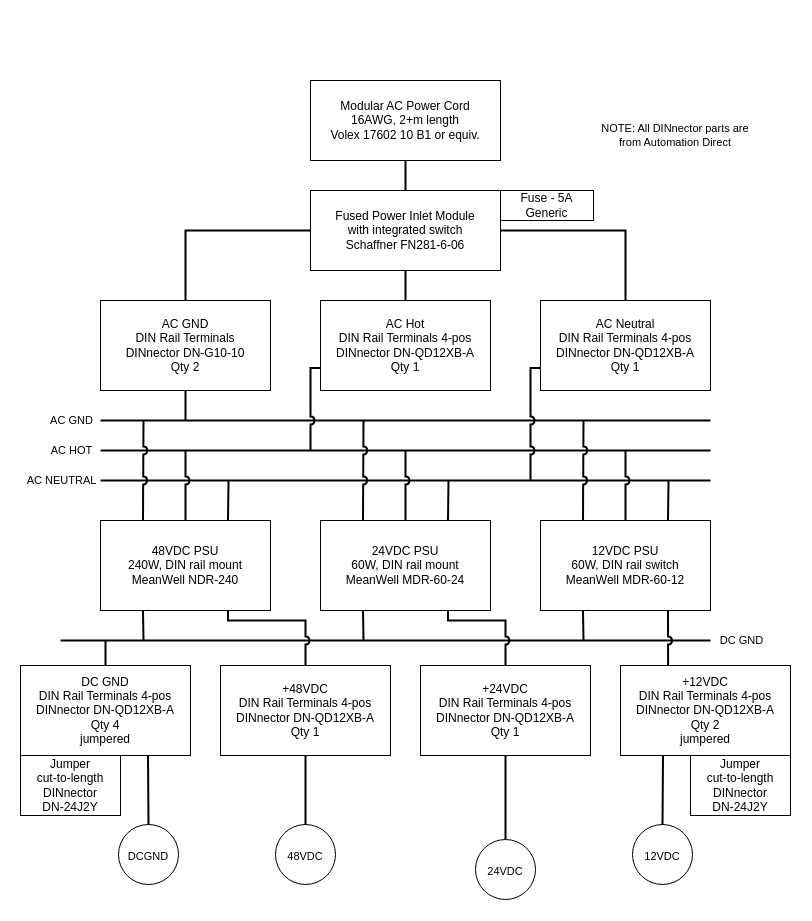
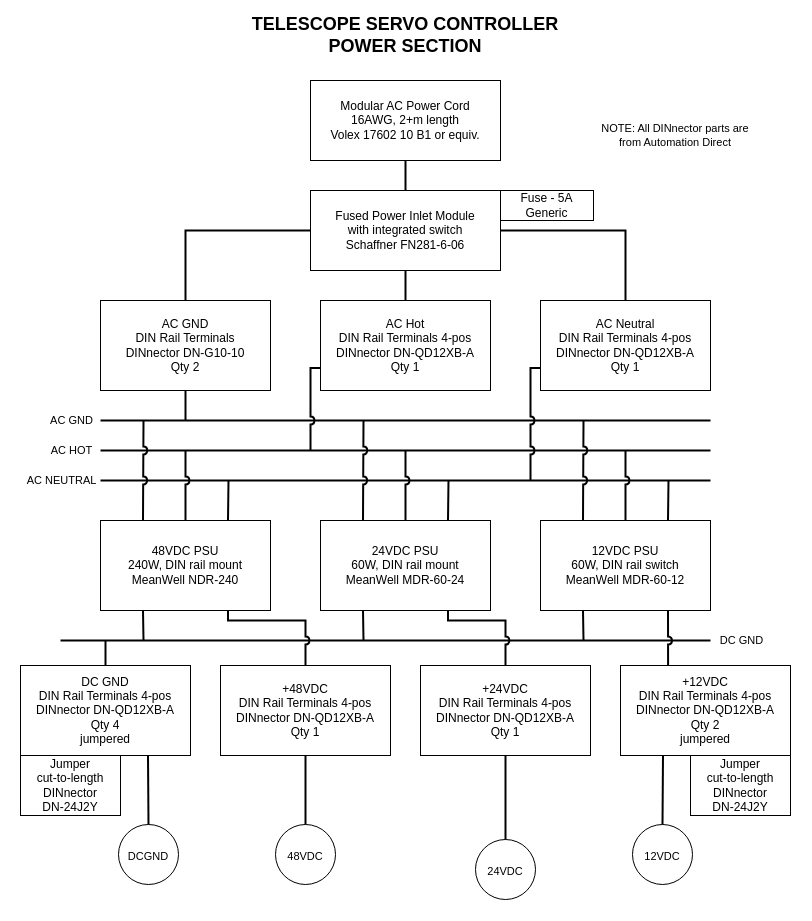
none -> (406, 36)
